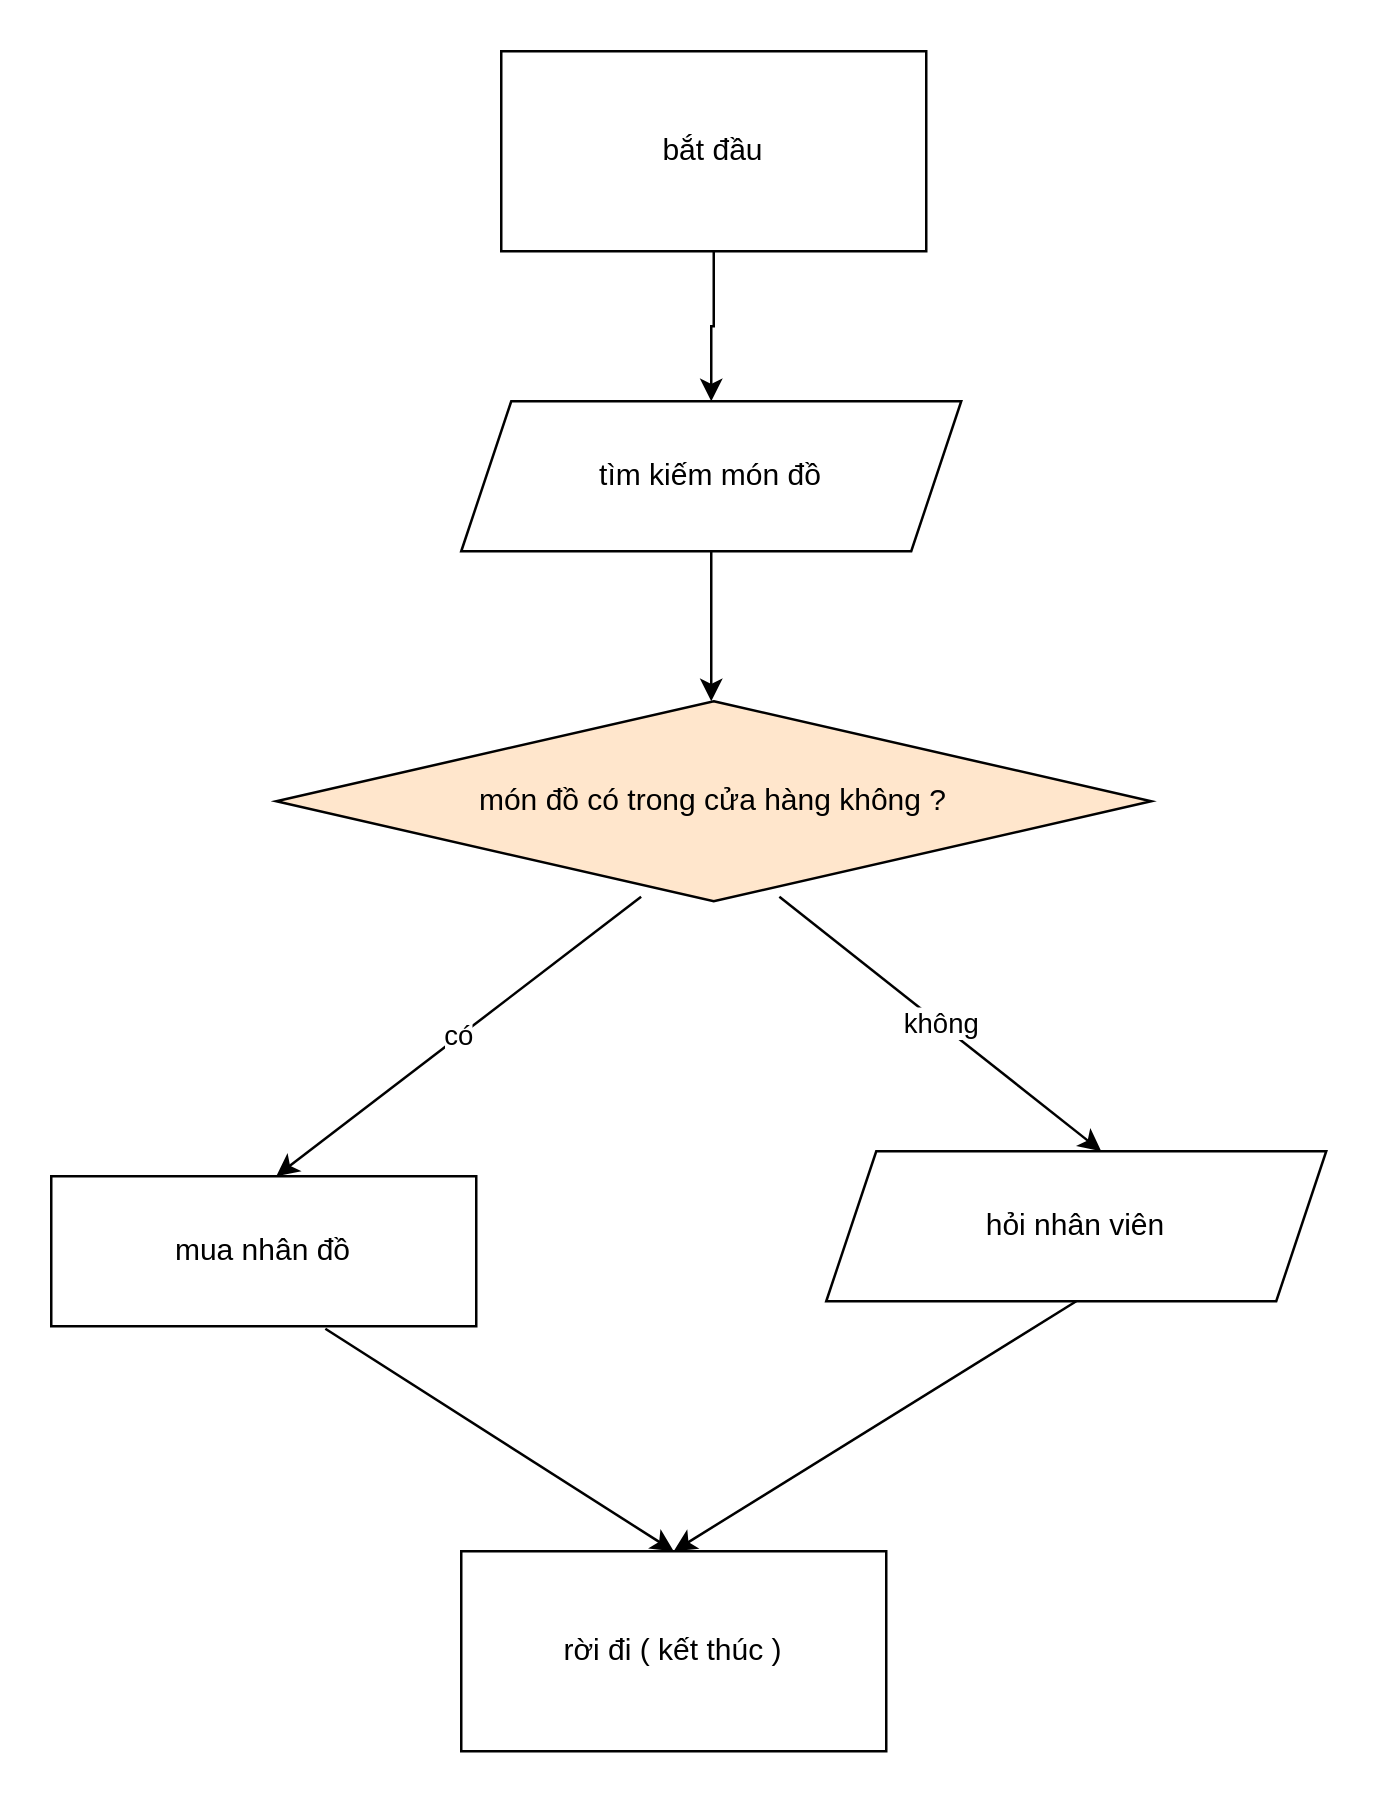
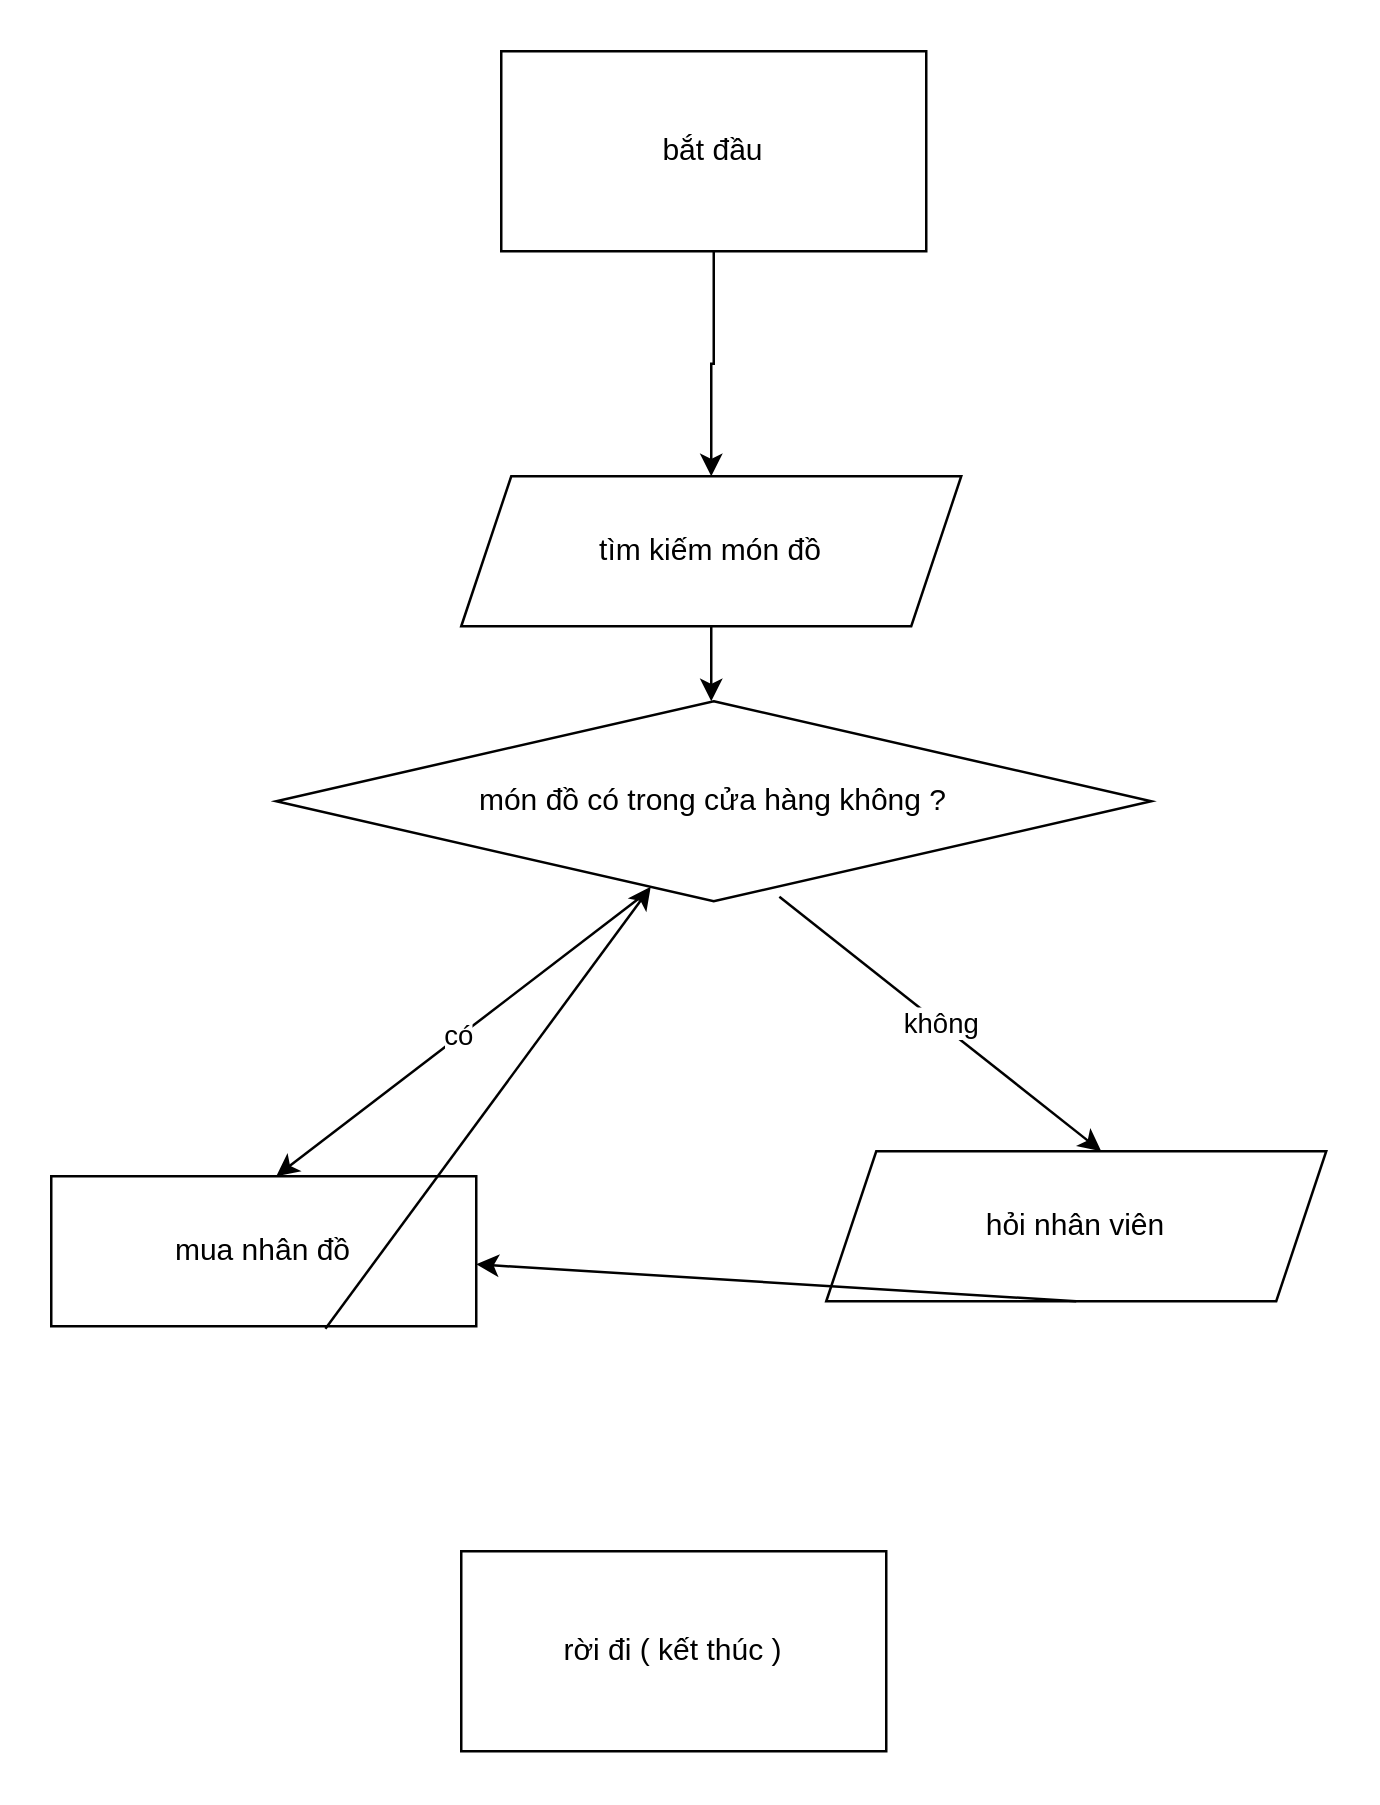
(711, 476) -> (711, 551)
(714, 801) -> (714, 801)
(882, 1422) -> (785, 1283)
(492, 1435) -> (483, 1114)
